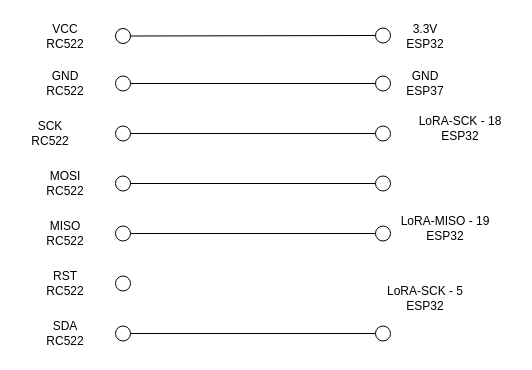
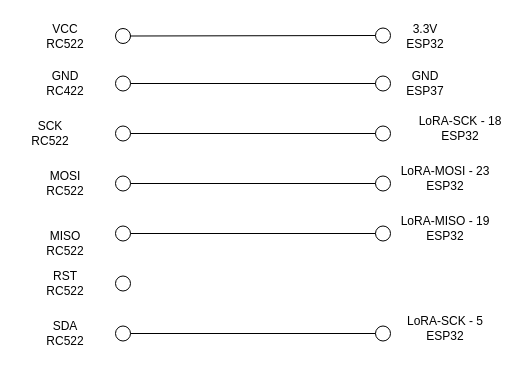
(66, 84) -> (66, 84)
none -> (446, 179)
(66, 234) -> (66, 244)
(426, 299) -> (446, 329)
